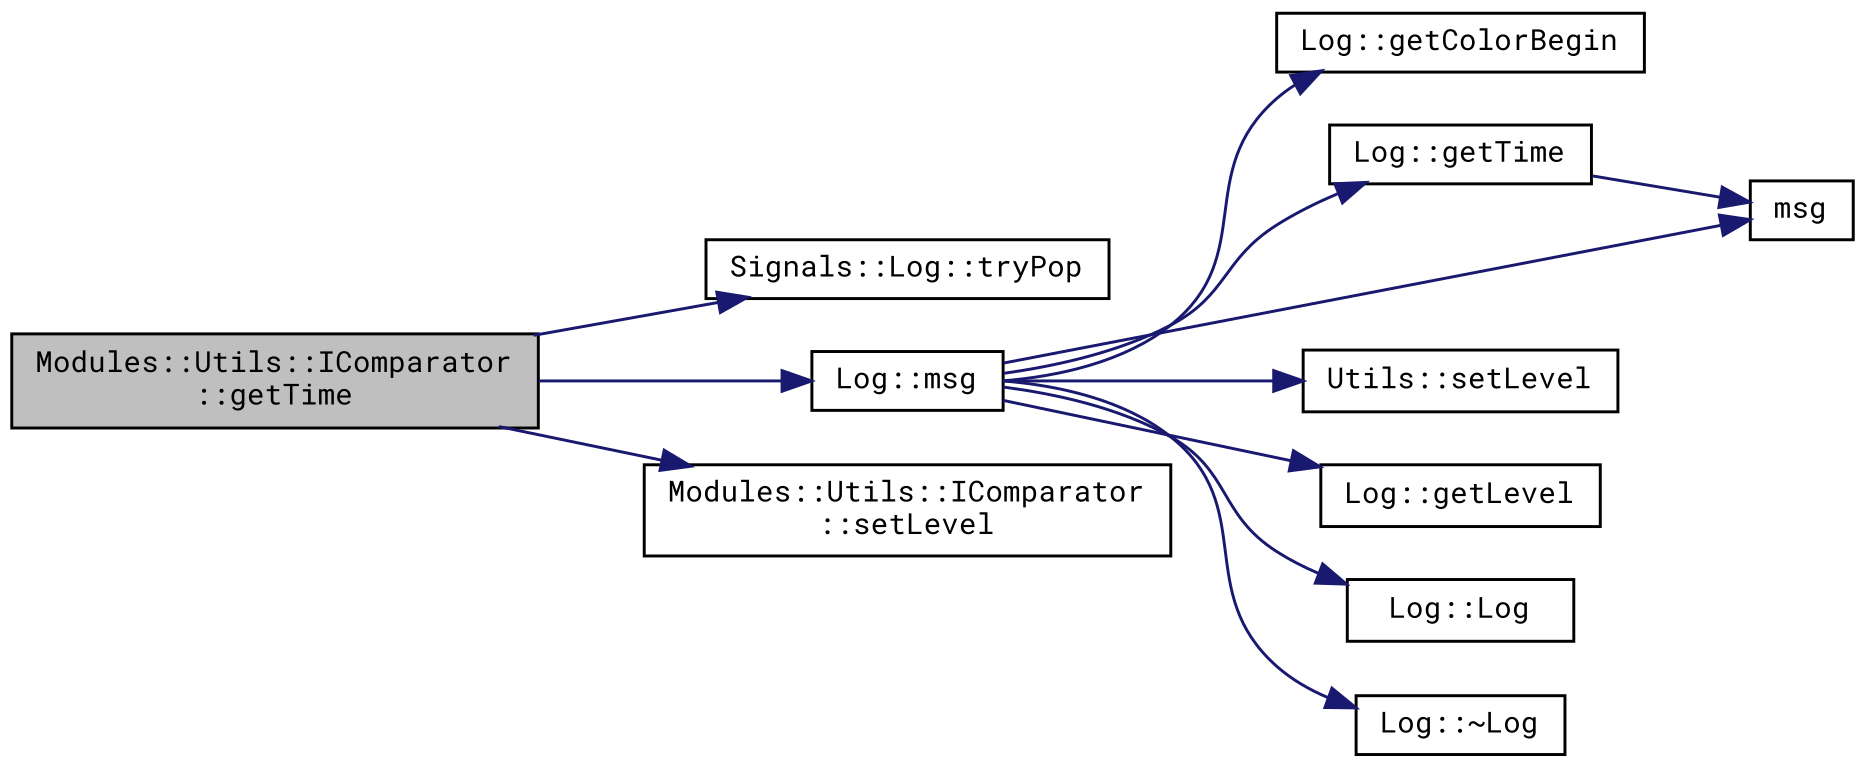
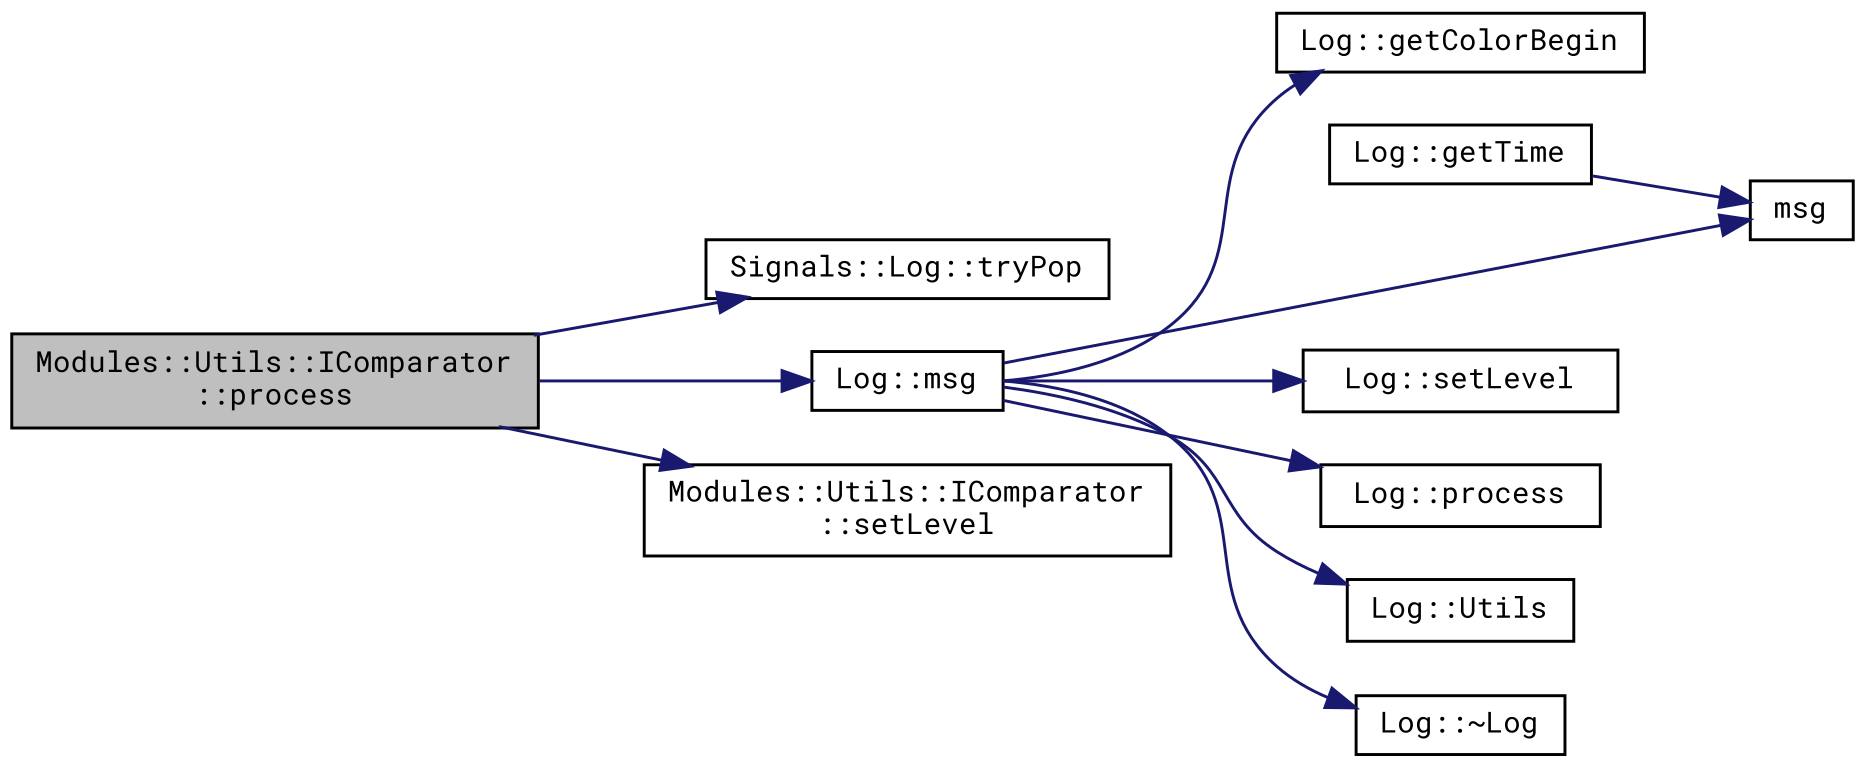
(1234, 264) -> none
(275, 381) -> (275, 381)
(1461, 381) -> (1461, 381)
(1461, 496) -> (1461, 496)
(1461, 610) -> (1461, 610)
